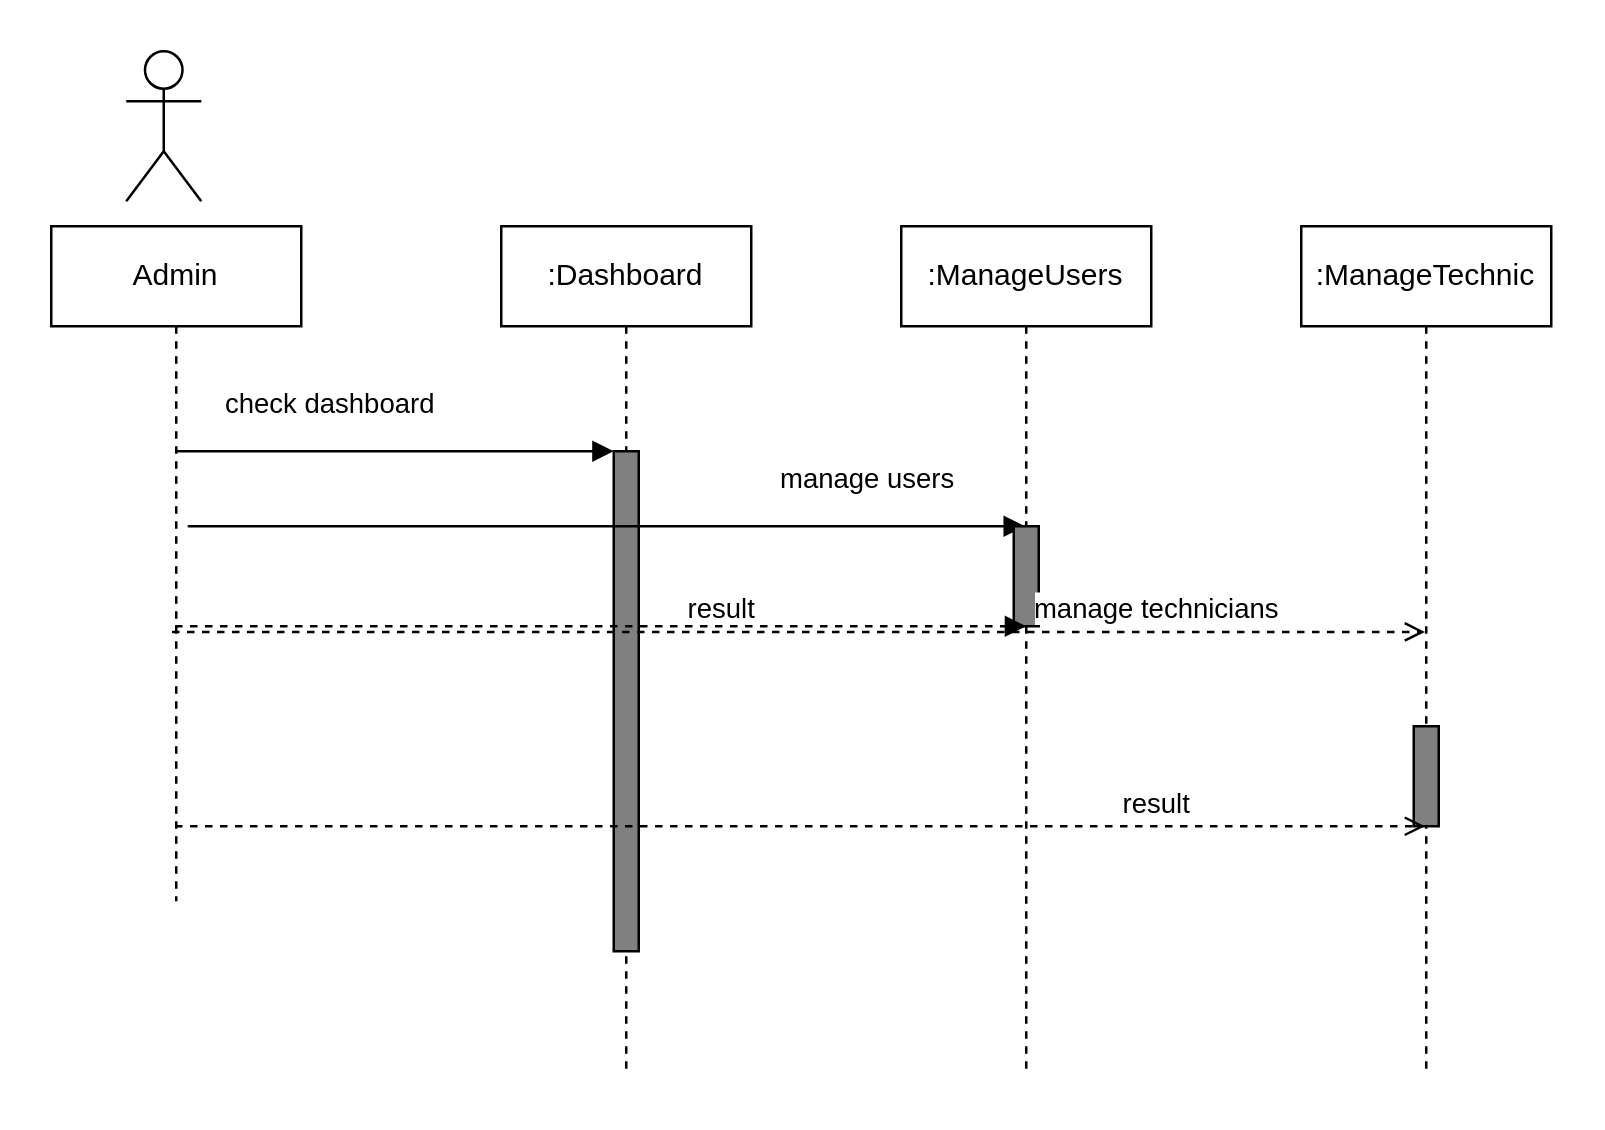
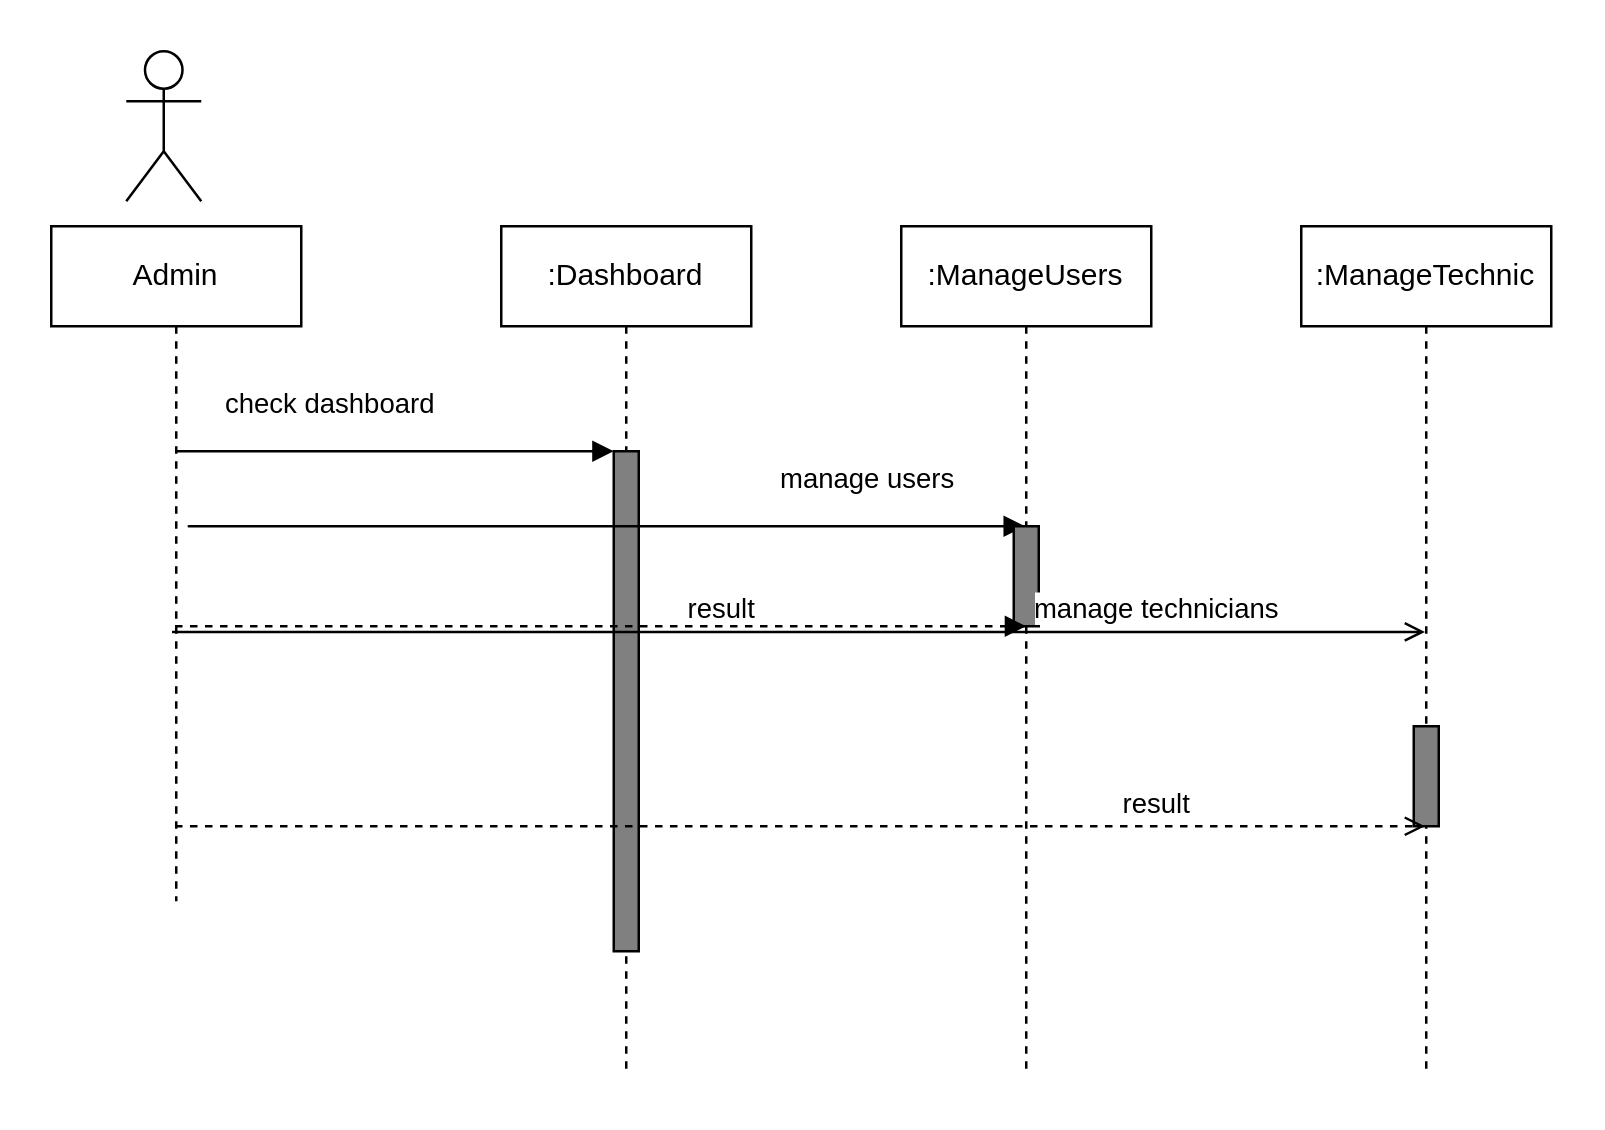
(402, 632) -> (402, 632)
